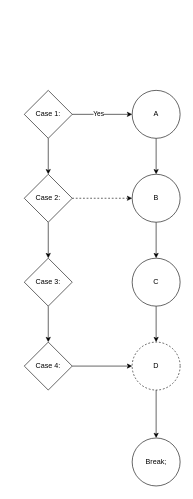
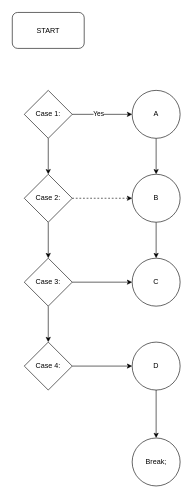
none -> (48, 30)
none -> (126, 282)
(156, 336) -> none
(156, 366) -> (156, 366)
